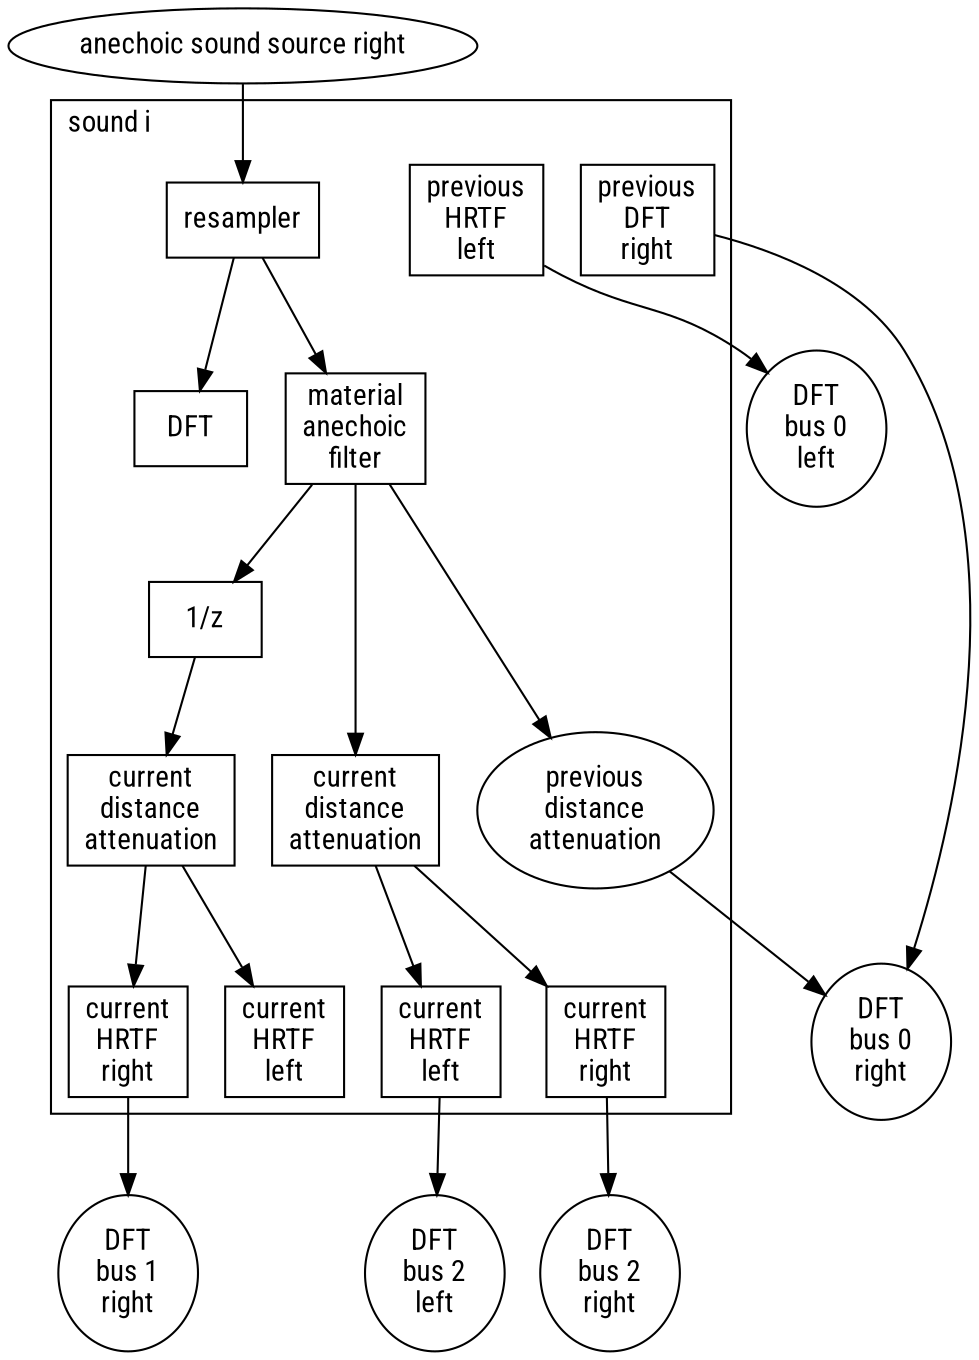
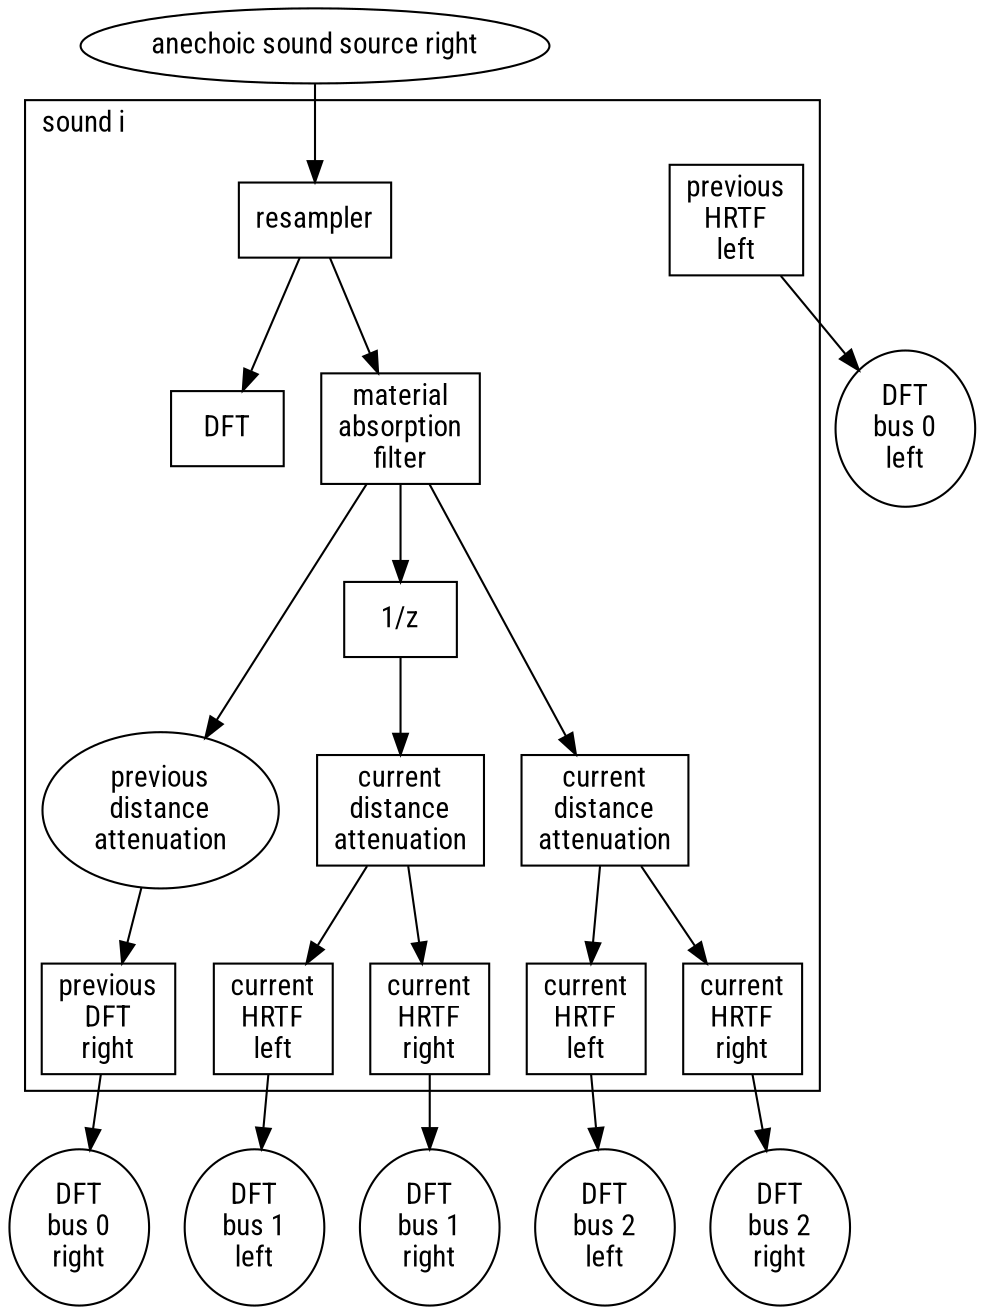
(356, 429) -> (401, 429)
(746, 932) -> (134, 915)
none -> (255, 1227)
